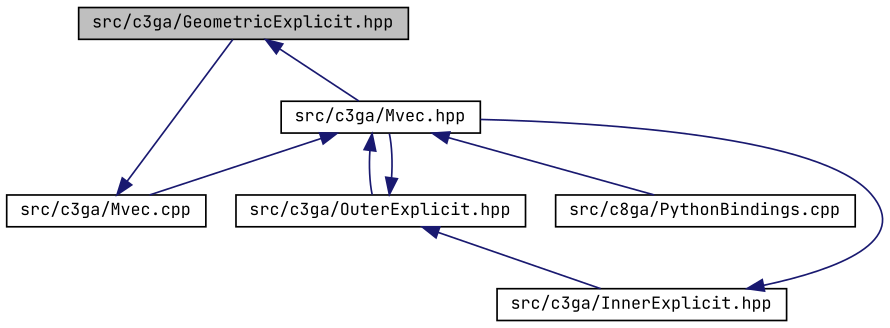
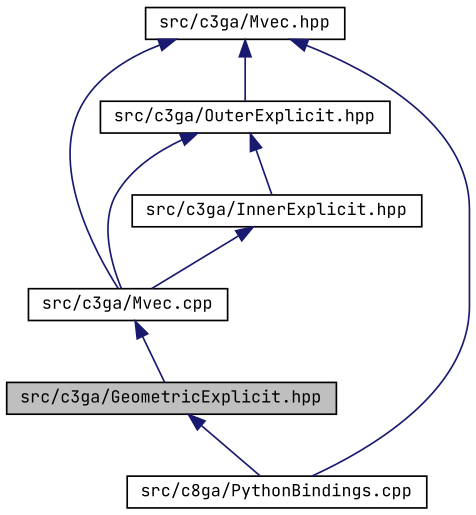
(319, 75) -> (231, 451)
(766, 148) -> (195, 262)
(392, 156) -> (114, 199)
